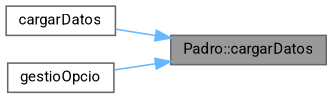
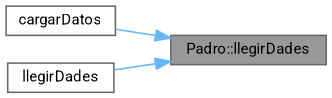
(249, 50) -> (249, 50)
(61, 78) -> (61, 78)
